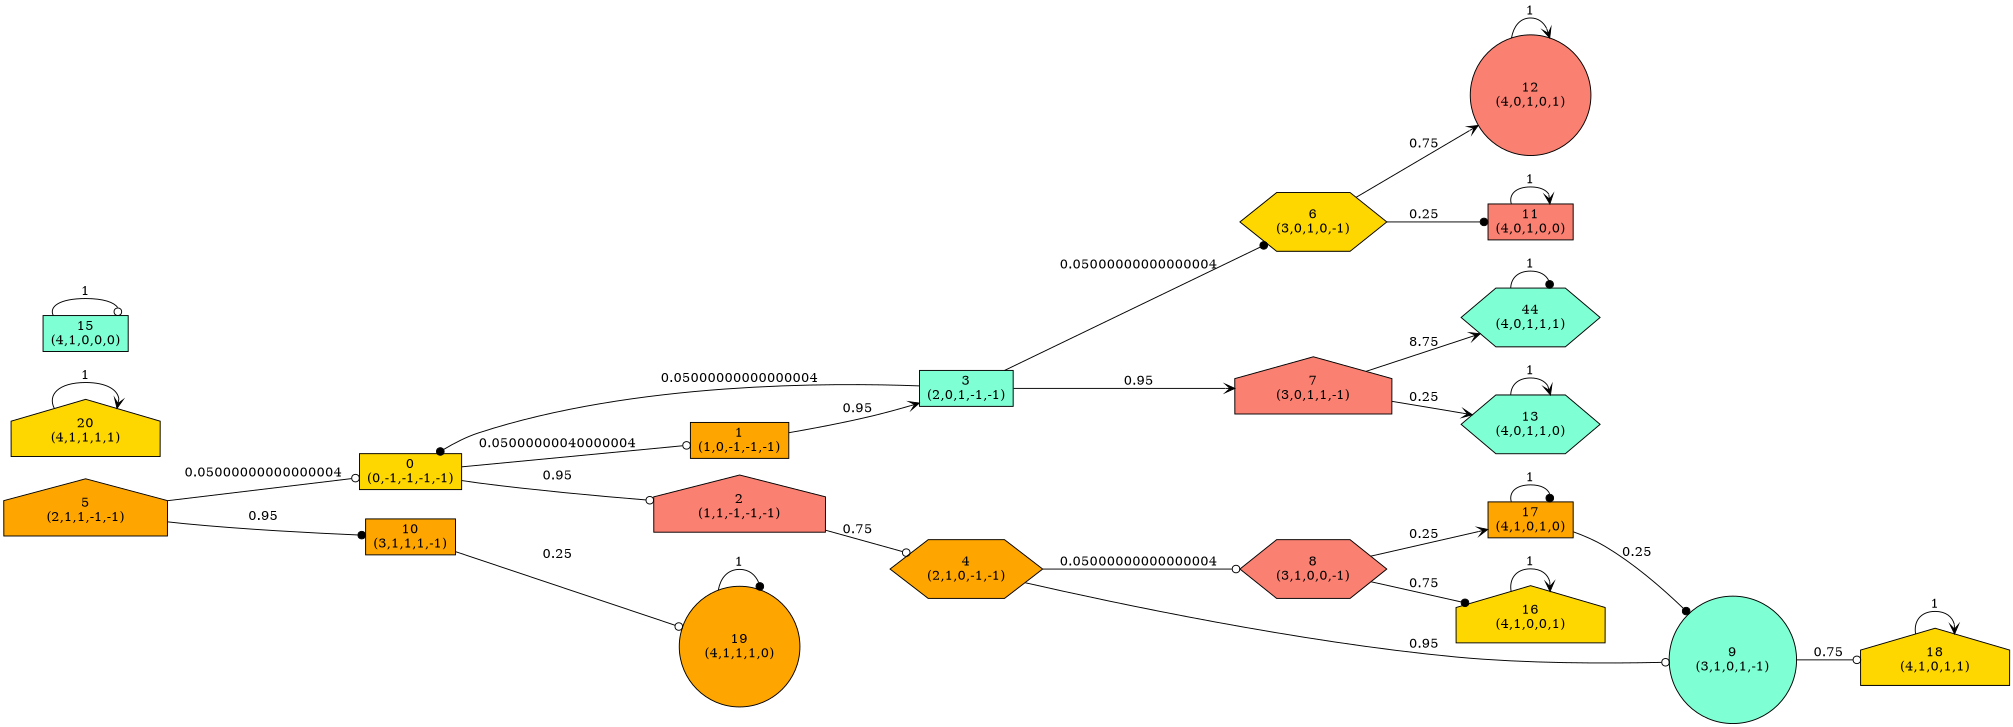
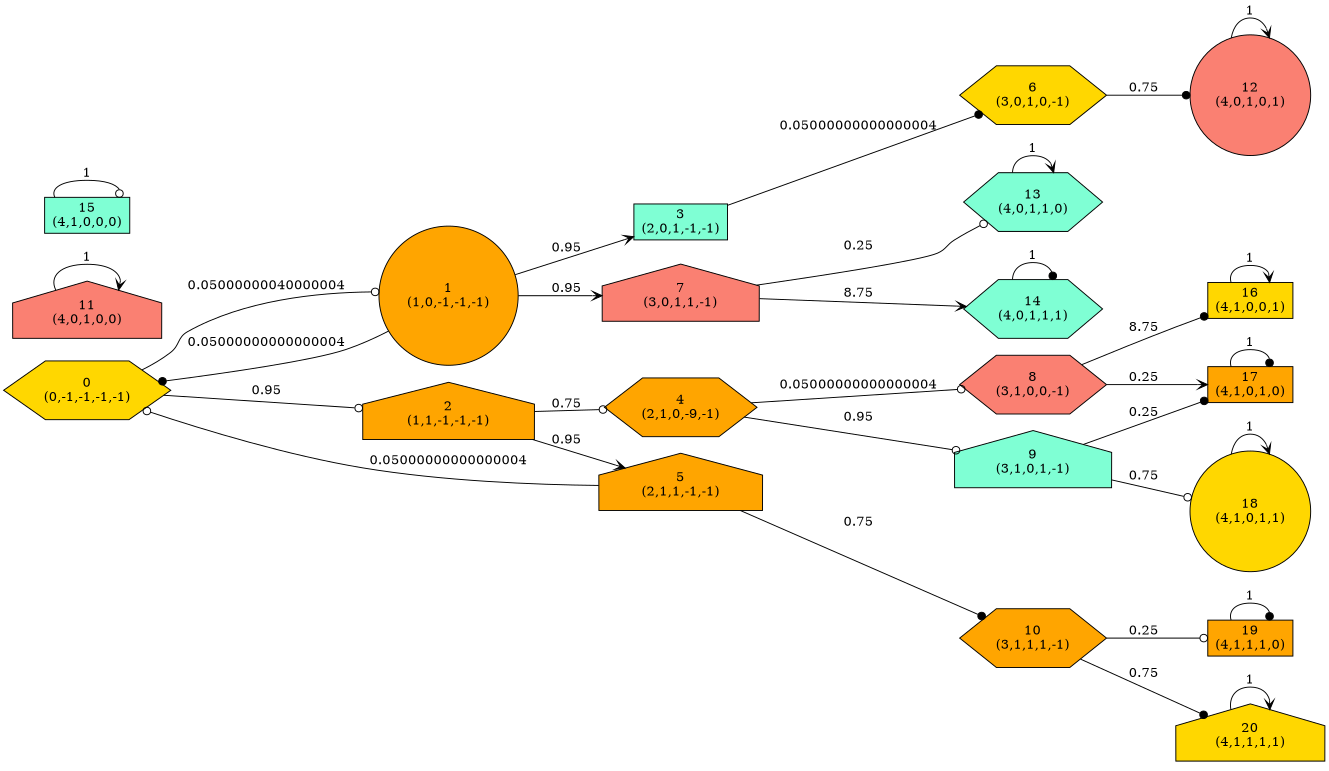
(1413, 164) -> (1144, 95)
(1434, 222) -> none
(1531, 222) -> (87, 313)
(1531, 317) -> (1033, 309)
(1119, 388) -> (555, 296)
(678, 393) -> (280, 364)
(1427, 407) -> (873, 267)
(740, 440) -> (449, 296)
none -> (574, 452)
(411, 472) -> (87, 390)
(740, 507) -> (449, 414)
(263, 517) -> (859, 522)
(411, 537) -> (1033, 638)
(1632, 565) -> (1142, 423)
(966, 569) -> (681, 407)
(1424, 584) -> (1144, 327)
(1531, 617) -> (1250, 300)
(740, 647) -> (1250, 638)
(1733, 660) -> (1033, 462)
(1935, 660) -> (1250, 511)
none -> (1140, 686)
